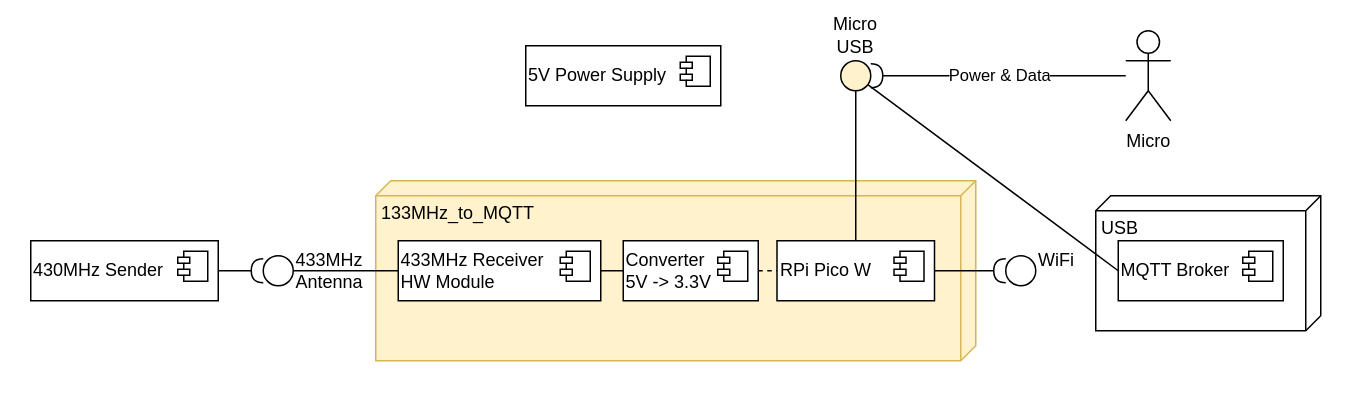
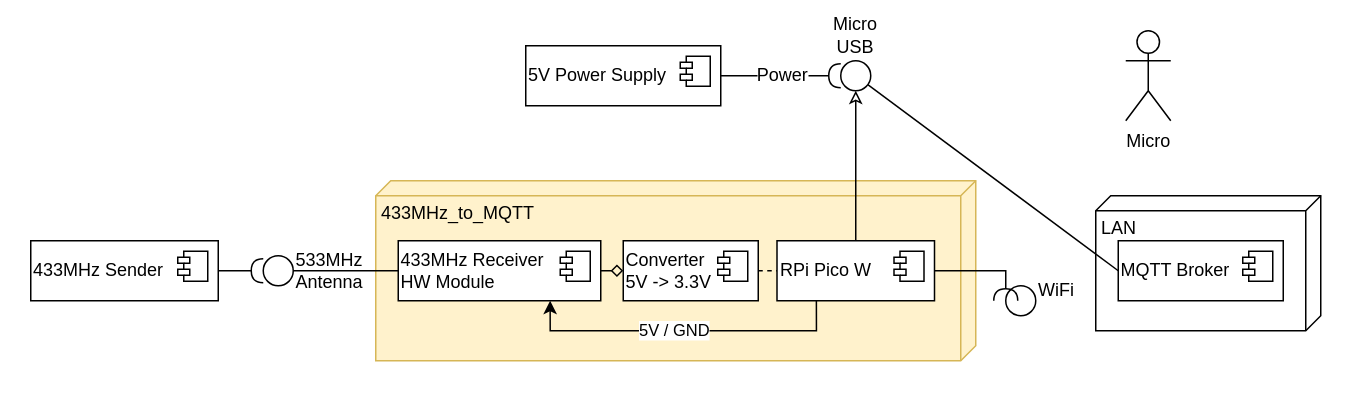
none -> (775, 76)
(856, 76) -> (856, 76)
(1005, 76) -> none
(856, 97) -> (856, 102)
(452, 214) -> (452, 214)
(1117, 229) -> (1117, 229)
(97, 271) -> (97, 271)
(313, 271) -> (313, 271)
(616, 271) -> (611, 271)
(1021, 271) -> (1021, 301)
none -> (688, 331)
